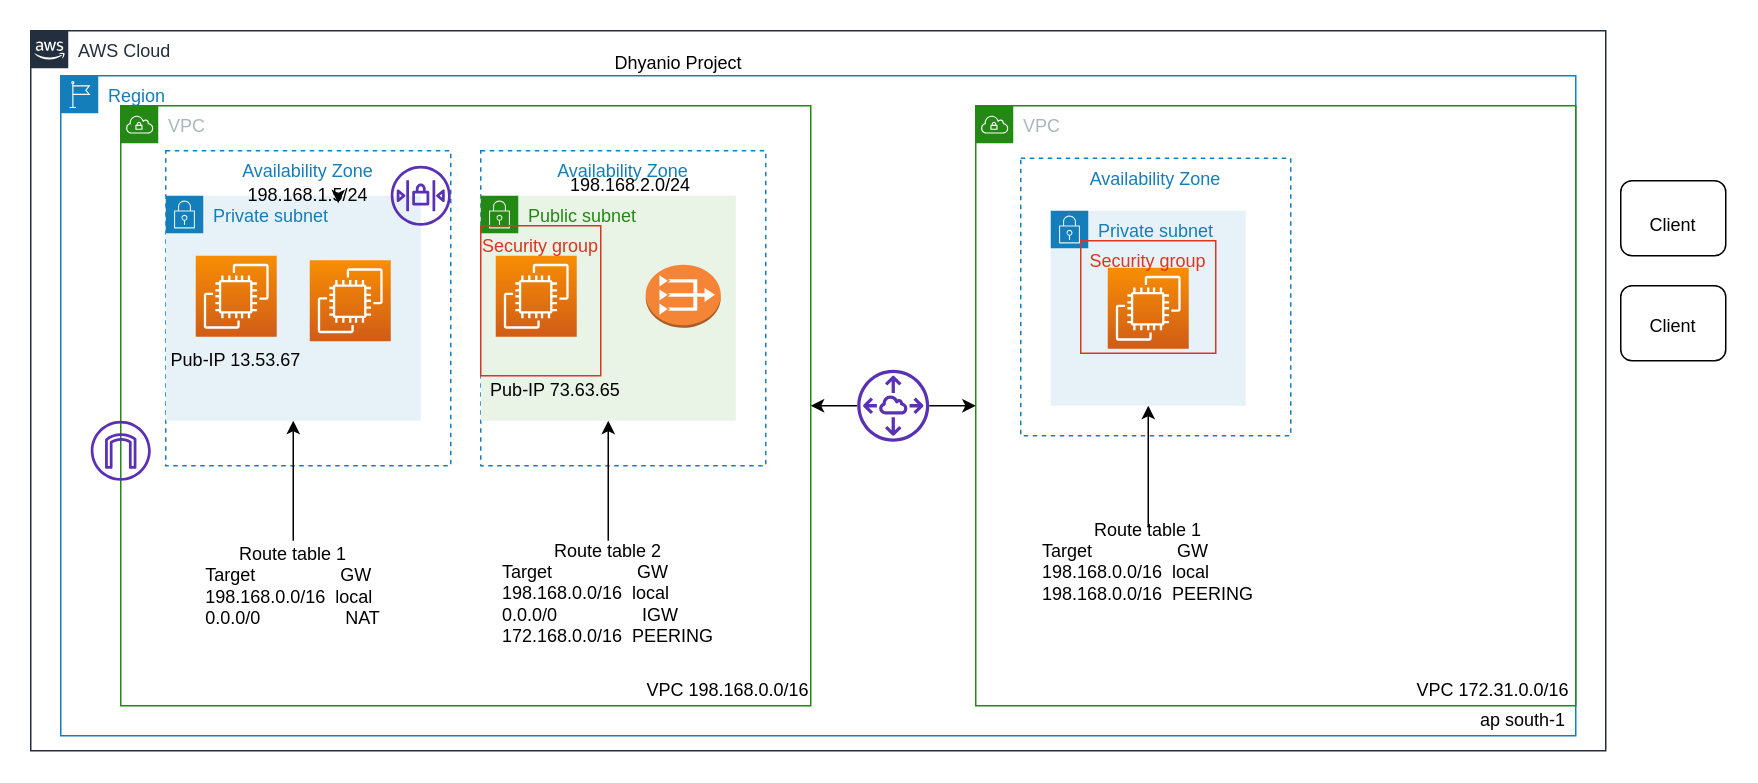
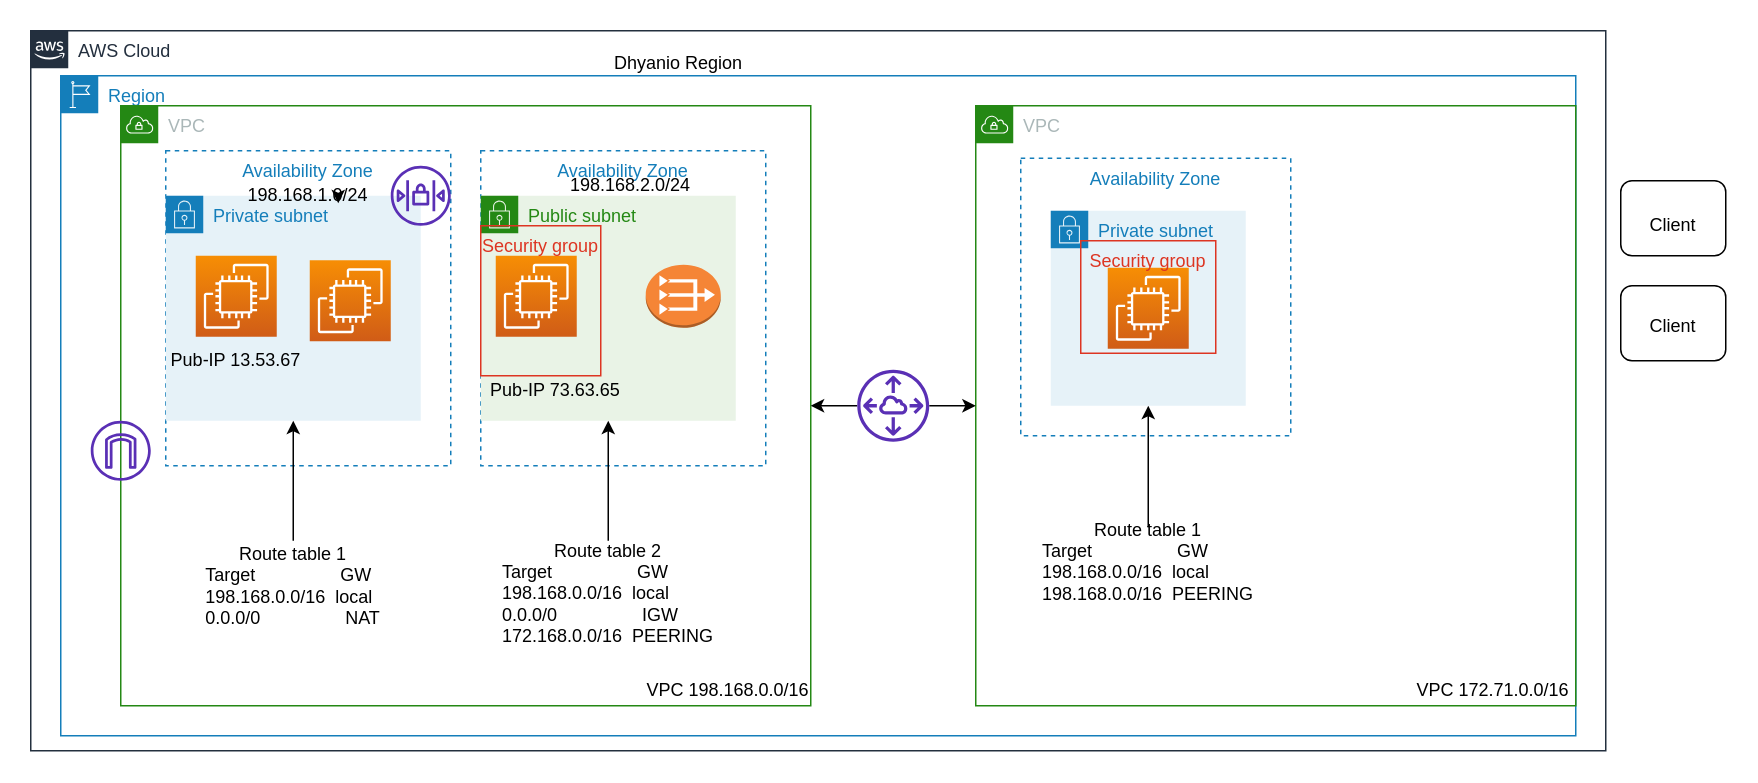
(679, 64) -> (679, 64)
(308, 196) -> (308, 196)
(1493, 691) -> (1493, 691)
(1523, 721) -> none
